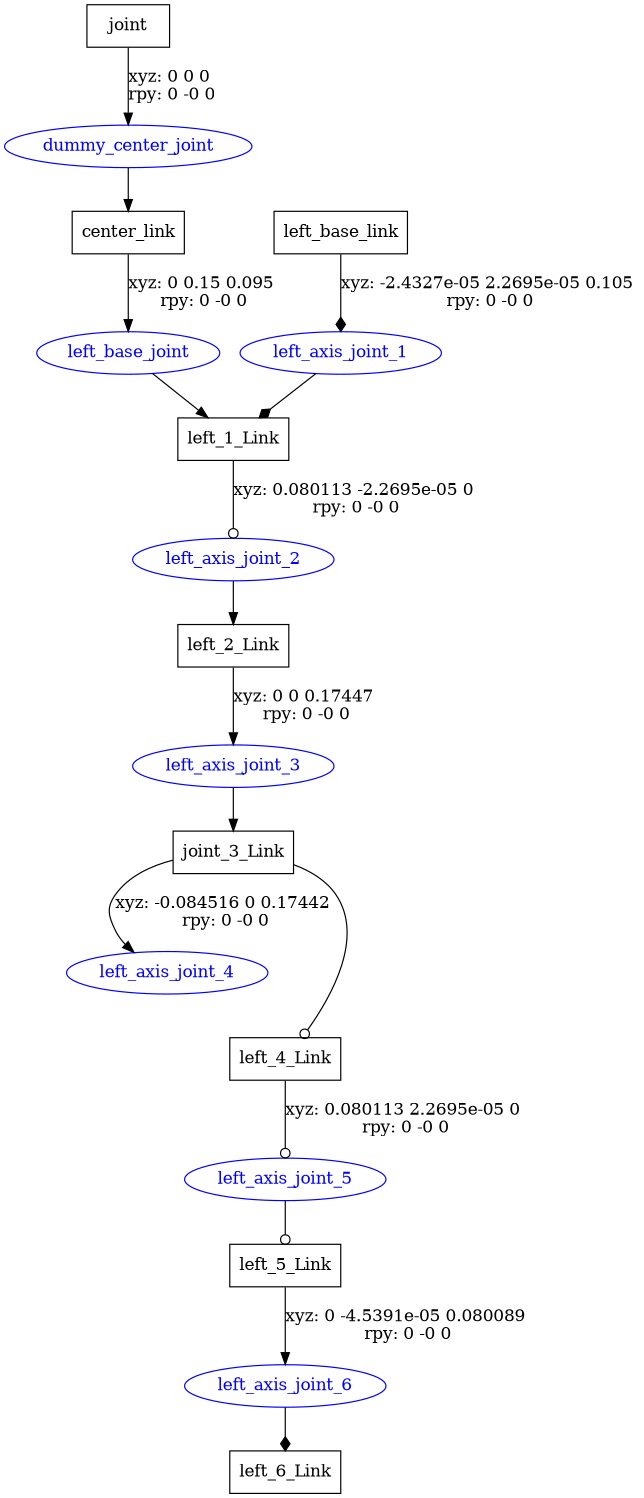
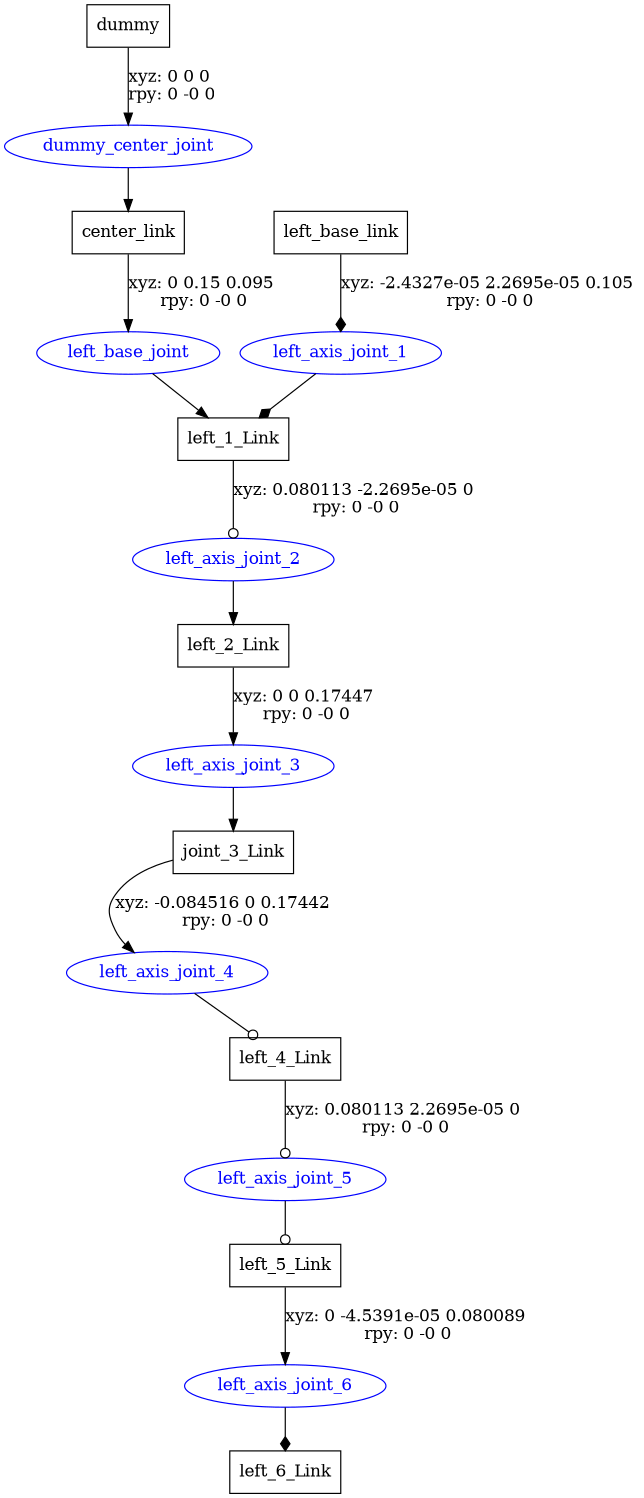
(128, 26) -> (128, 26)
(346, 939) -> (222, 1013)
